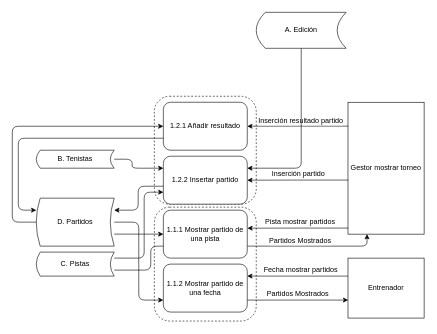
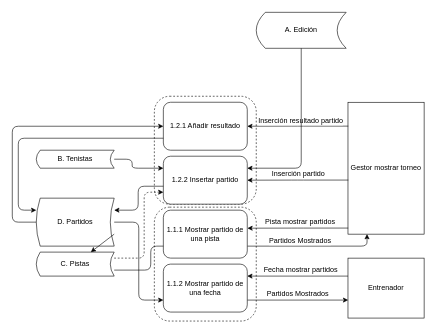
(158, 234) -> (105, 242)
(144, 236) -> (144, 236)
